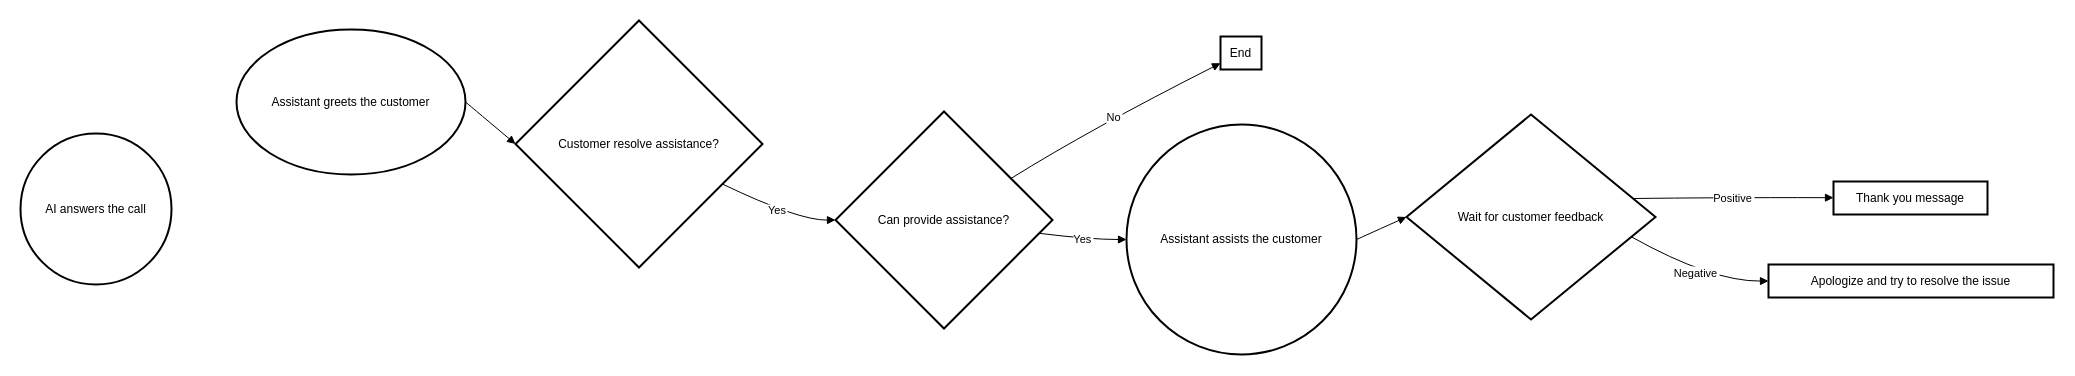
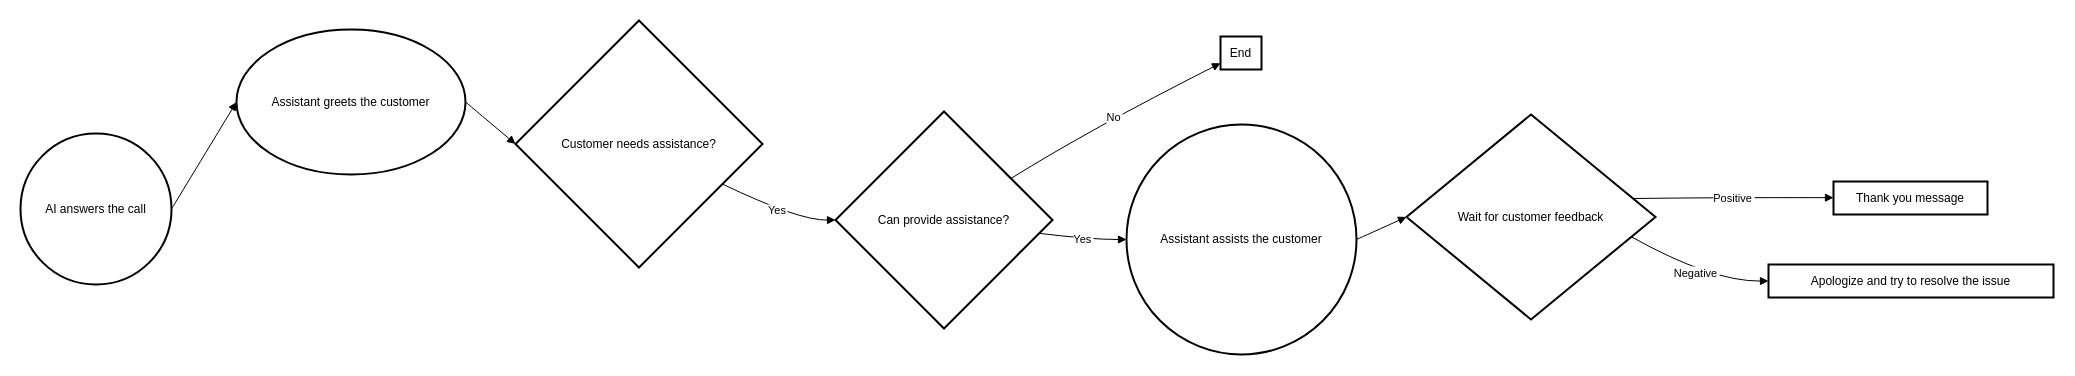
(639, 145) -> (639, 145)
none -> (203, 157)
